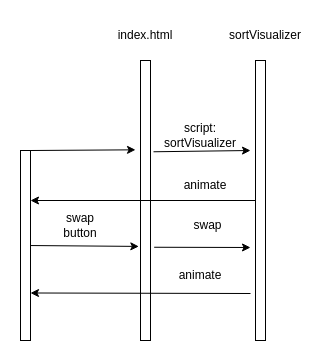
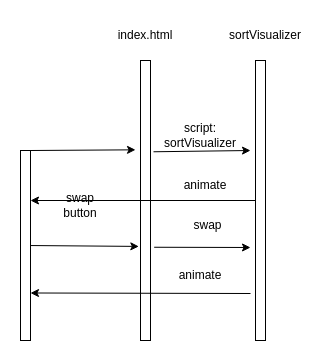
(81, 226) -> (81, 206)
